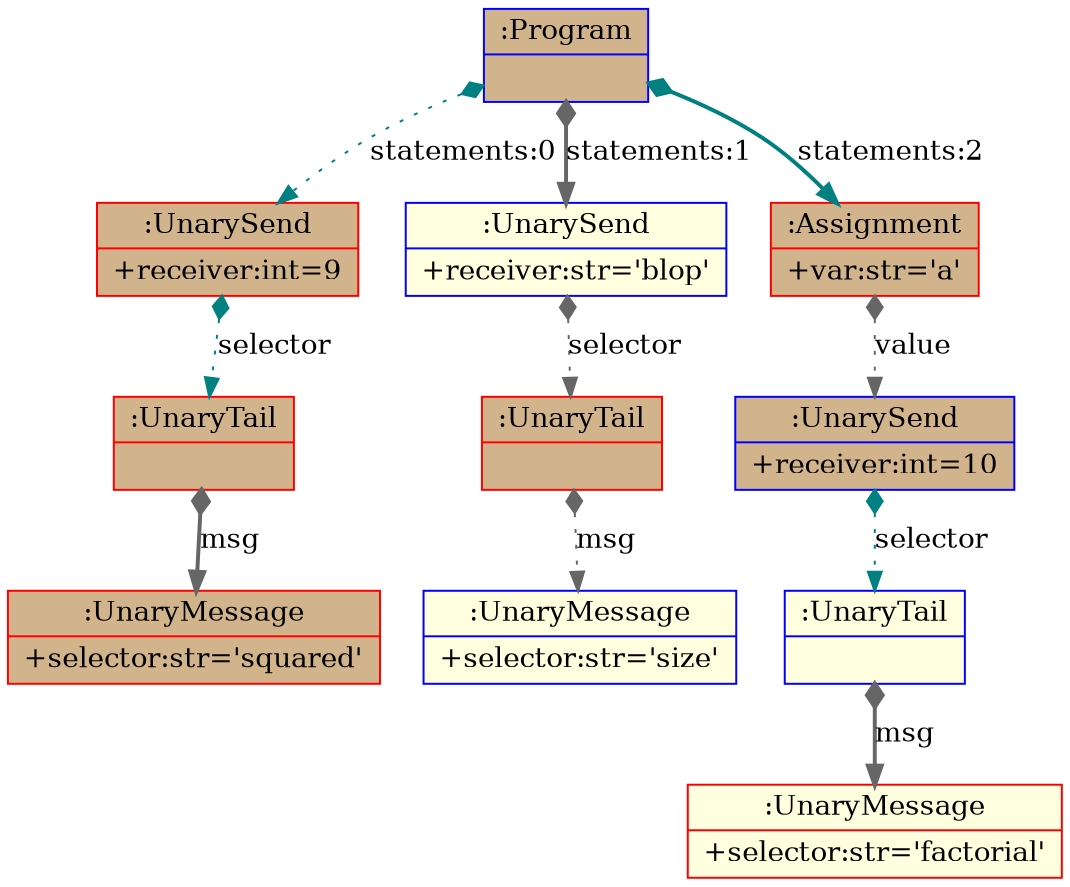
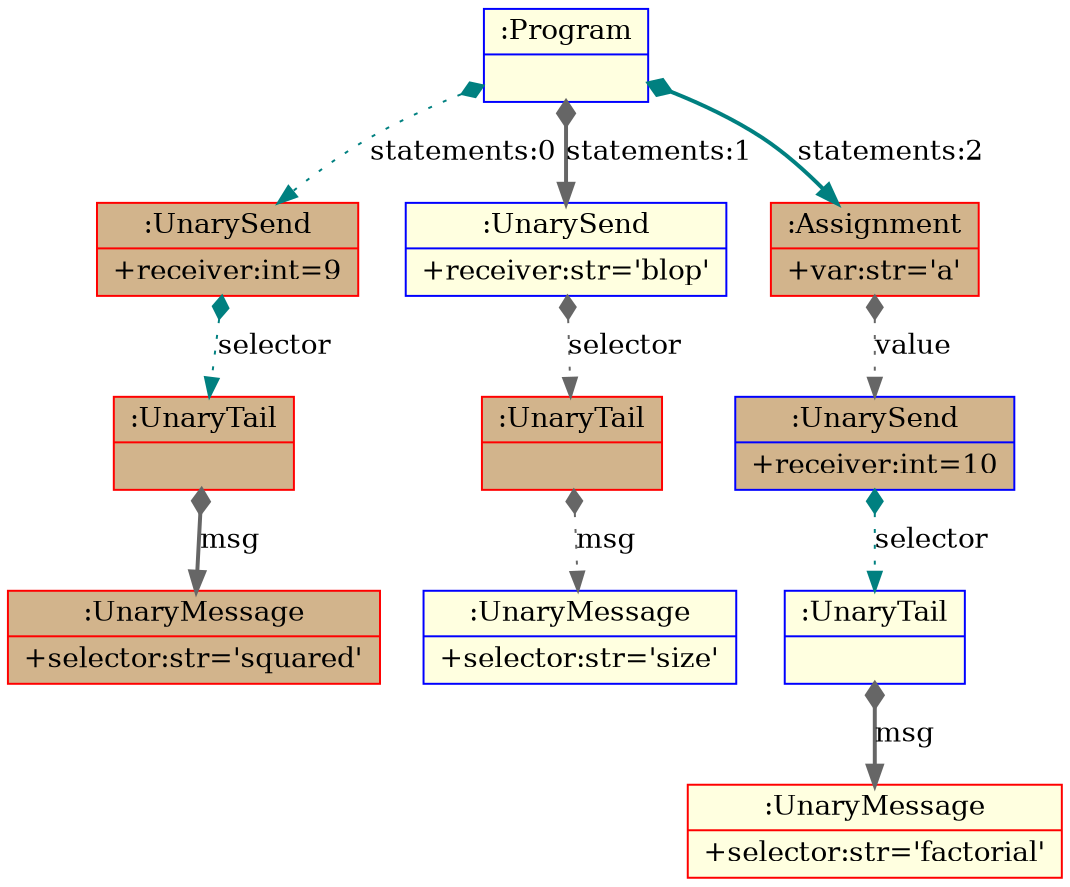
(566, 55) -> (566, 55)
